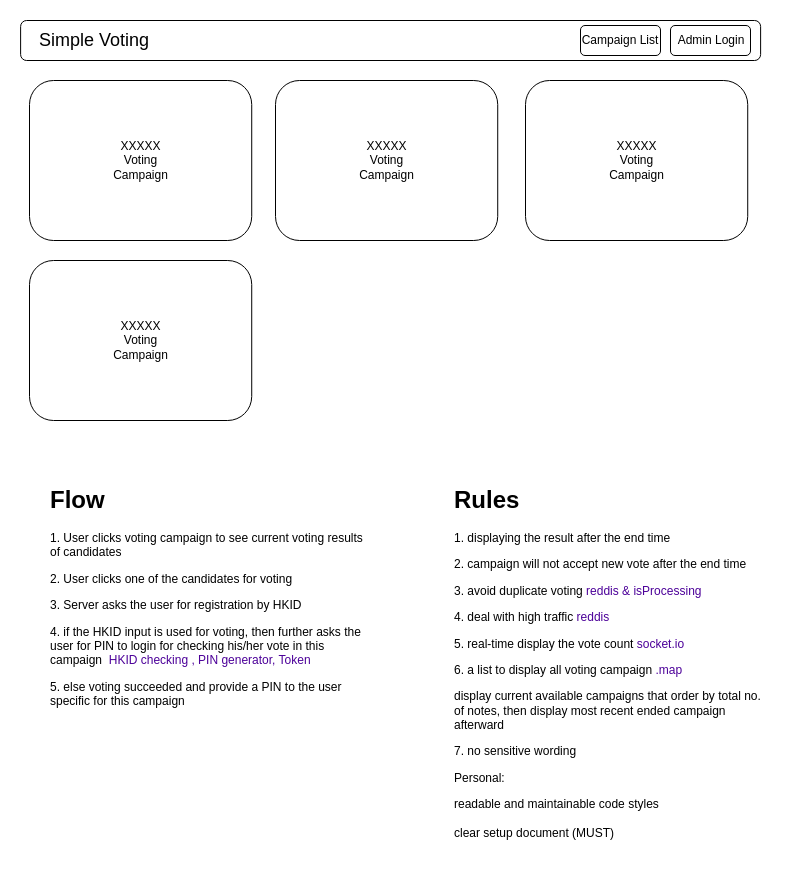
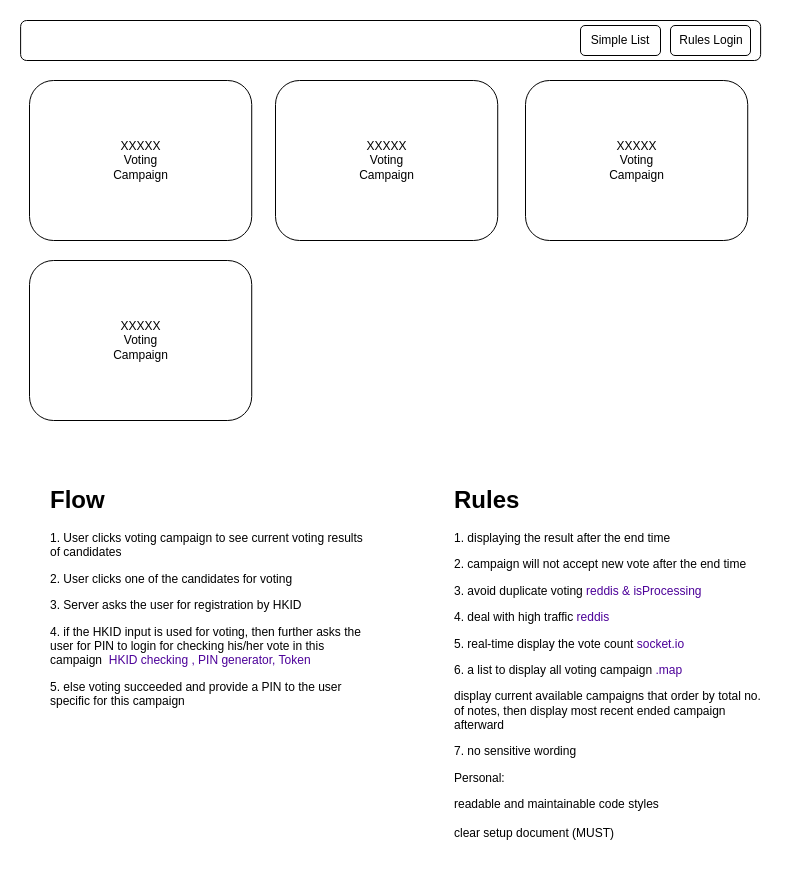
(95, 41) -> none
(621, 41) -> (621, 41)
(712, 41) -> (712, 41)
